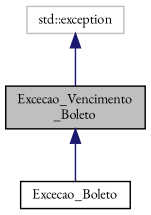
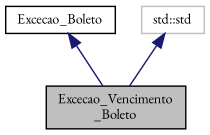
(75, 20) -> (173, 20)
(75, 162) -> (90, 66)
